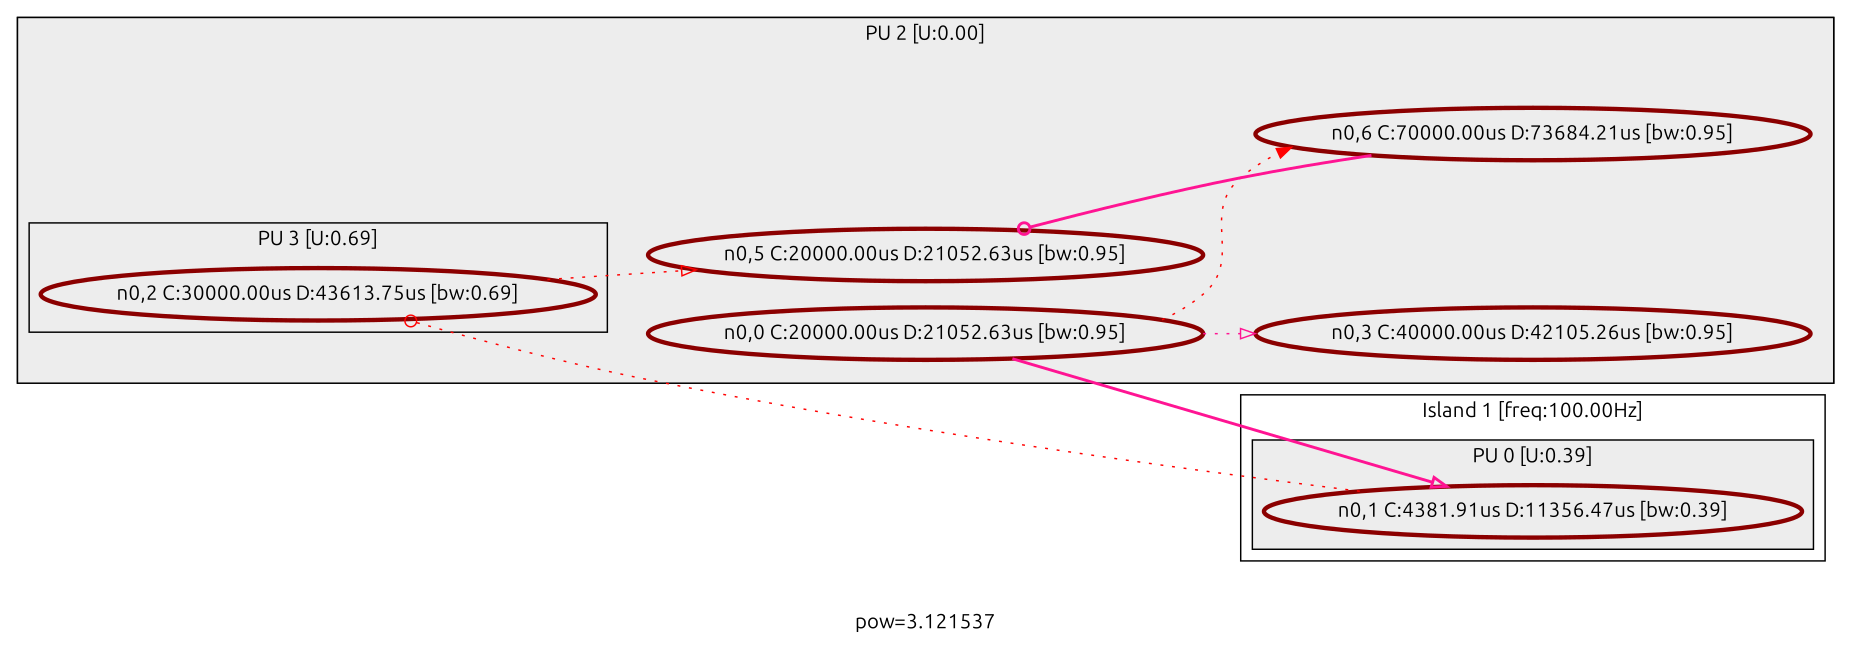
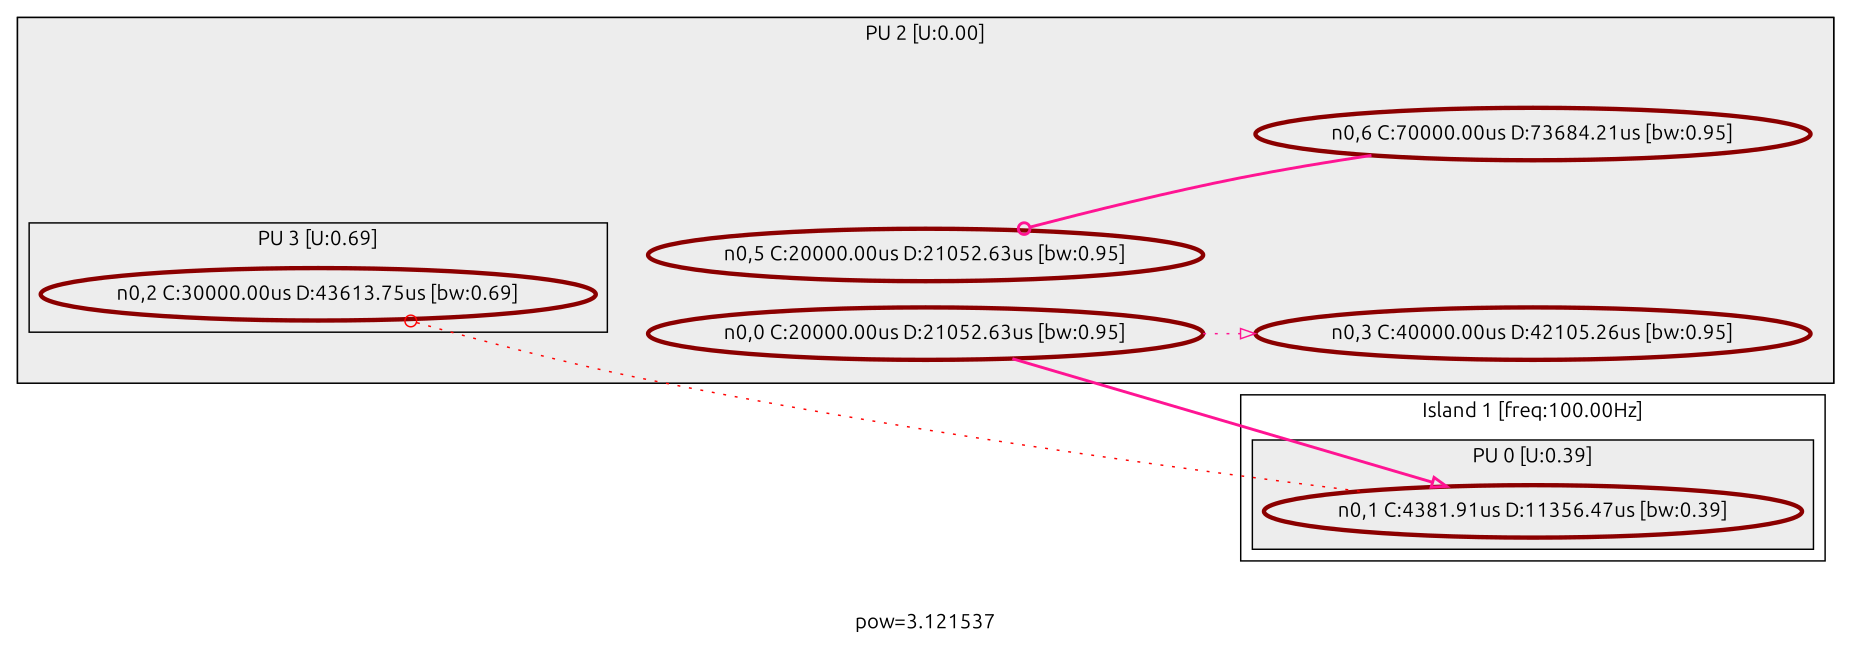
(1222, 238) -> none
(618, 275) -> none
